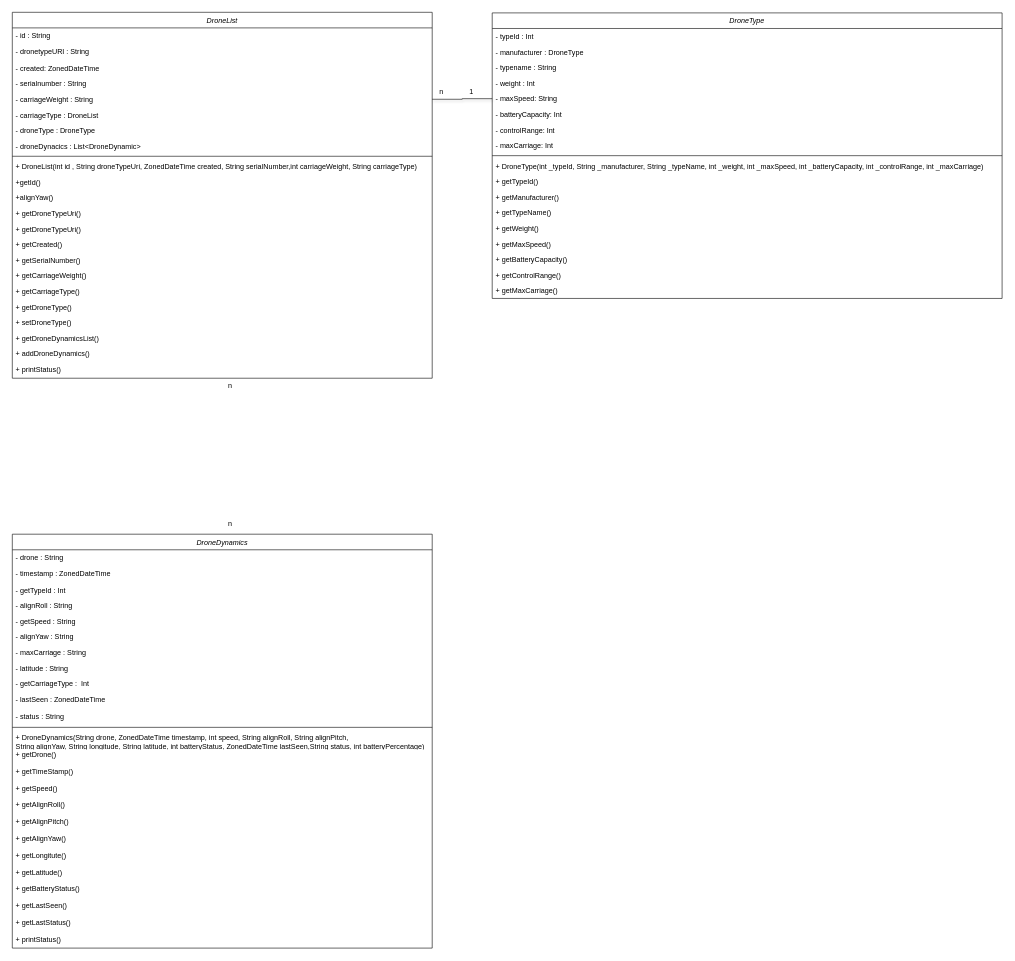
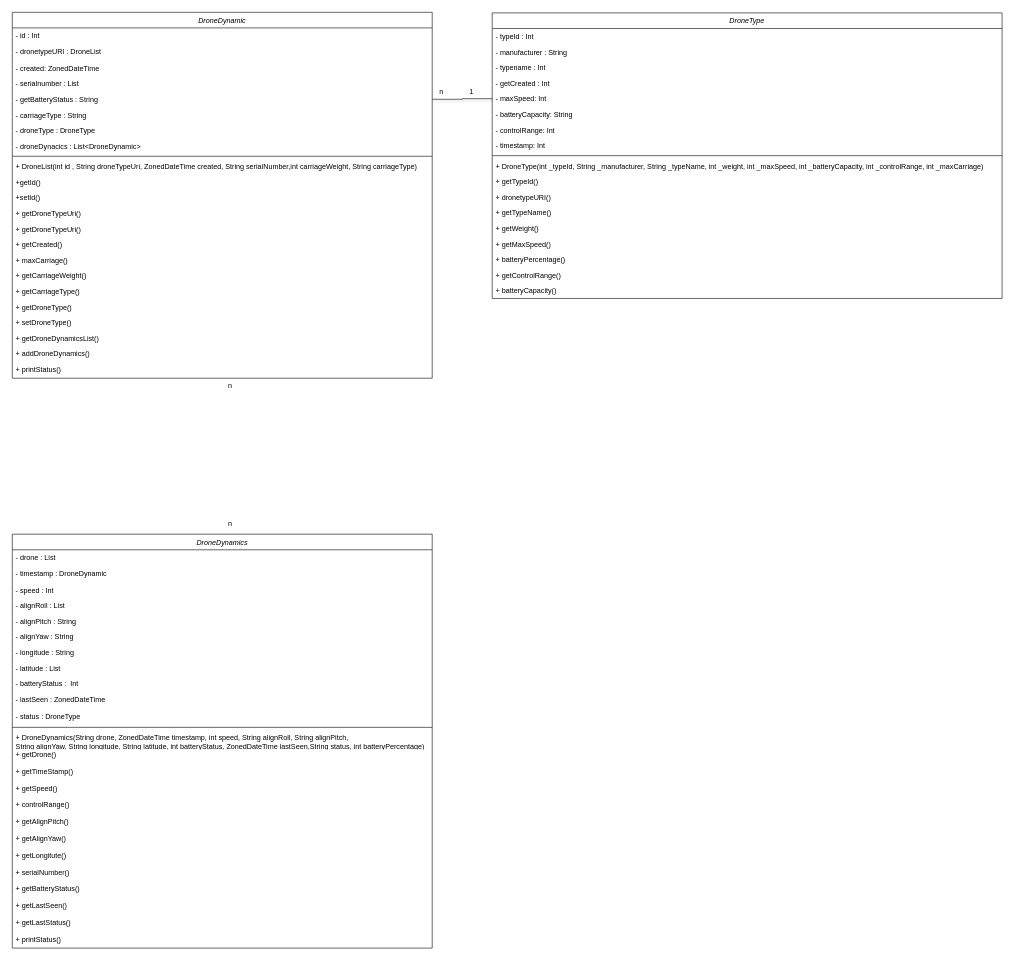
(222, 20) -> (222, 20)
(36, 36) -> (31, 36)
(57, 52) -> (63, 52)
(544, 52) -> (537, 52)
(530, 68) -> (525, 68)
(521, 83) -> (530, 83)
(55, 84) -> (51, 84)
(529, 99) -> (524, 99)
(59, 100) -> (65, 100)
(62, 115) -> (56, 115)
(536, 115) -> (541, 115)
(528, 146) -> (524, 146)
(533, 197) -> (527, 197)
(36, 198) -> (32, 198)
(51, 260) -> (44, 260)
(538, 260) -> (537, 260)
(530, 291) -> (532, 291)
(43, 558) -> (39, 558)
(67, 574) -> (65, 574)
(47, 590) -> (39, 590)
(49, 606) -> (45, 606)
(51, 622) -> (52, 622)
(56, 653) -> (51, 653)
(49, 668) -> (45, 668)
(60, 684) -> (57, 684)
(47, 716) -> (54, 716)
(43, 805) -> (46, 805)
(44, 872) -> (45, 872)
